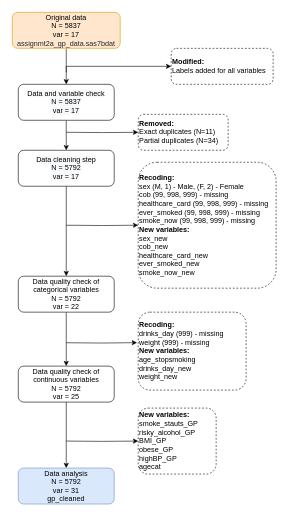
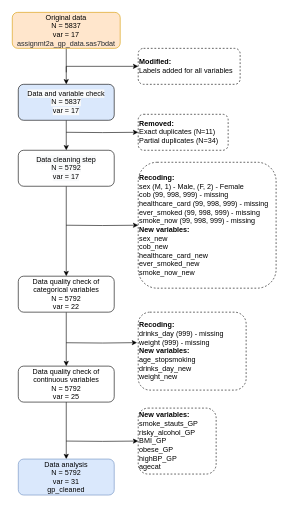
(222, 66) -> (189, 66)
(66, 102) -> (66, 102)
(66, 486) -> (66, 477)
